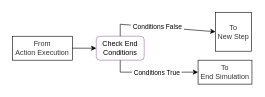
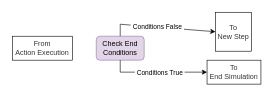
(90, 48) -> none
(120, 48) -> (120, 48)
(225, 72) -> (234, 72)
